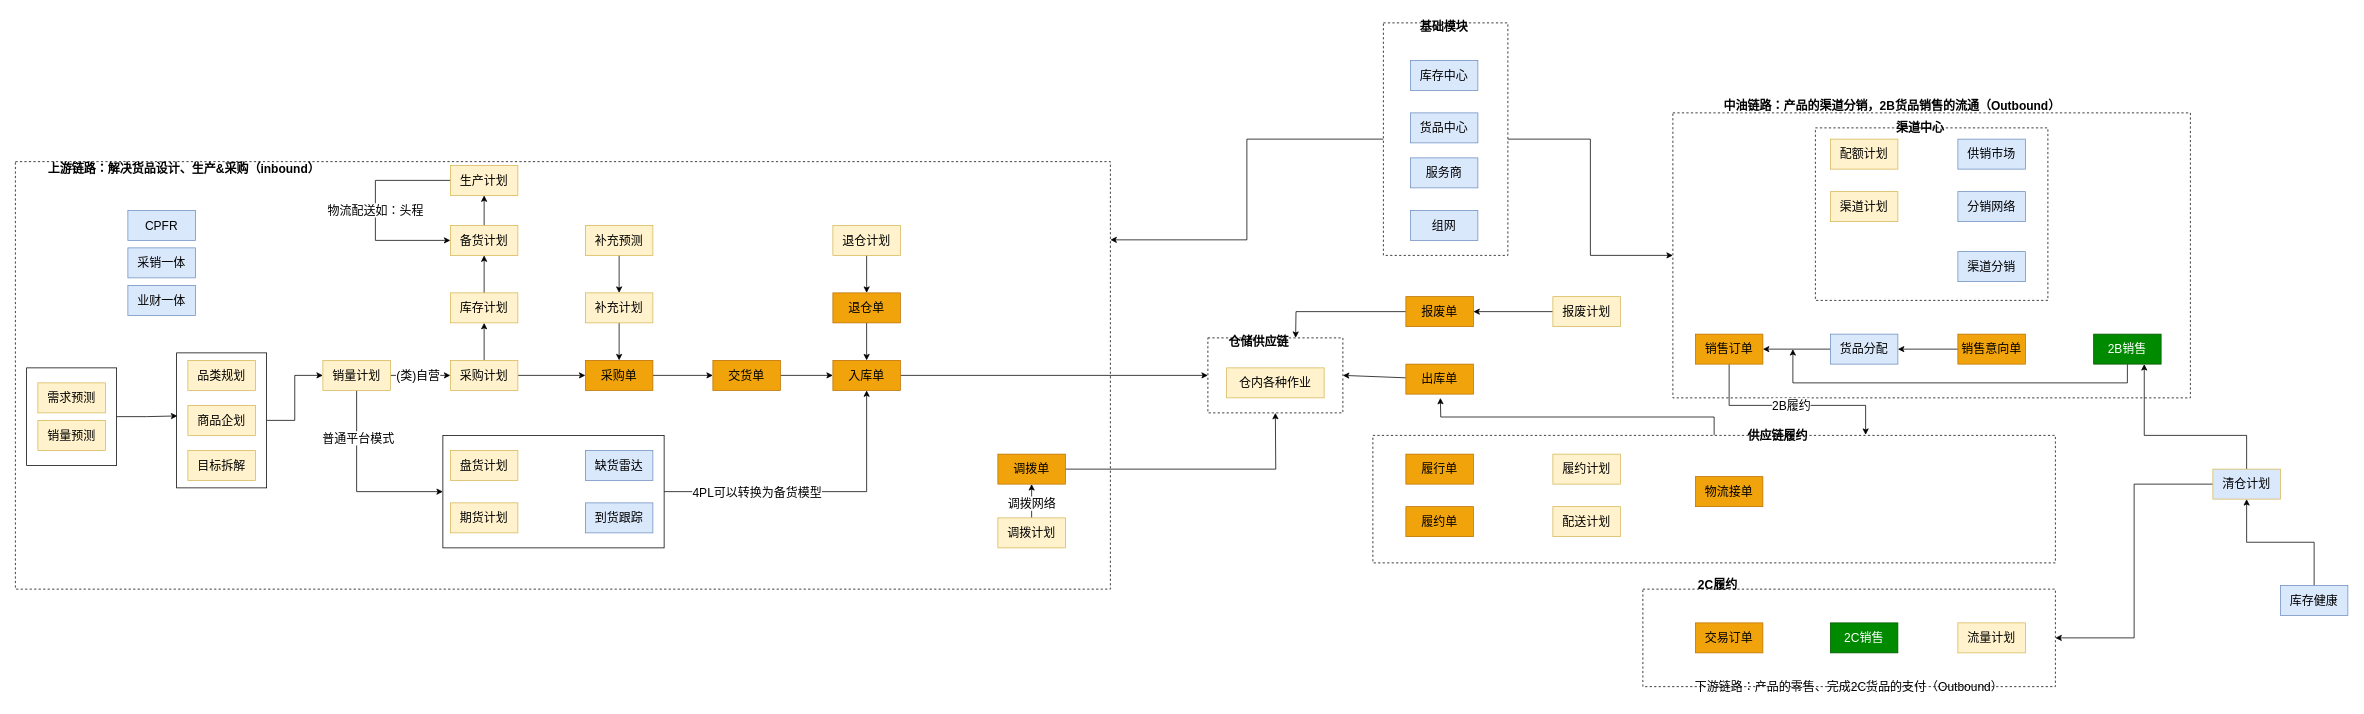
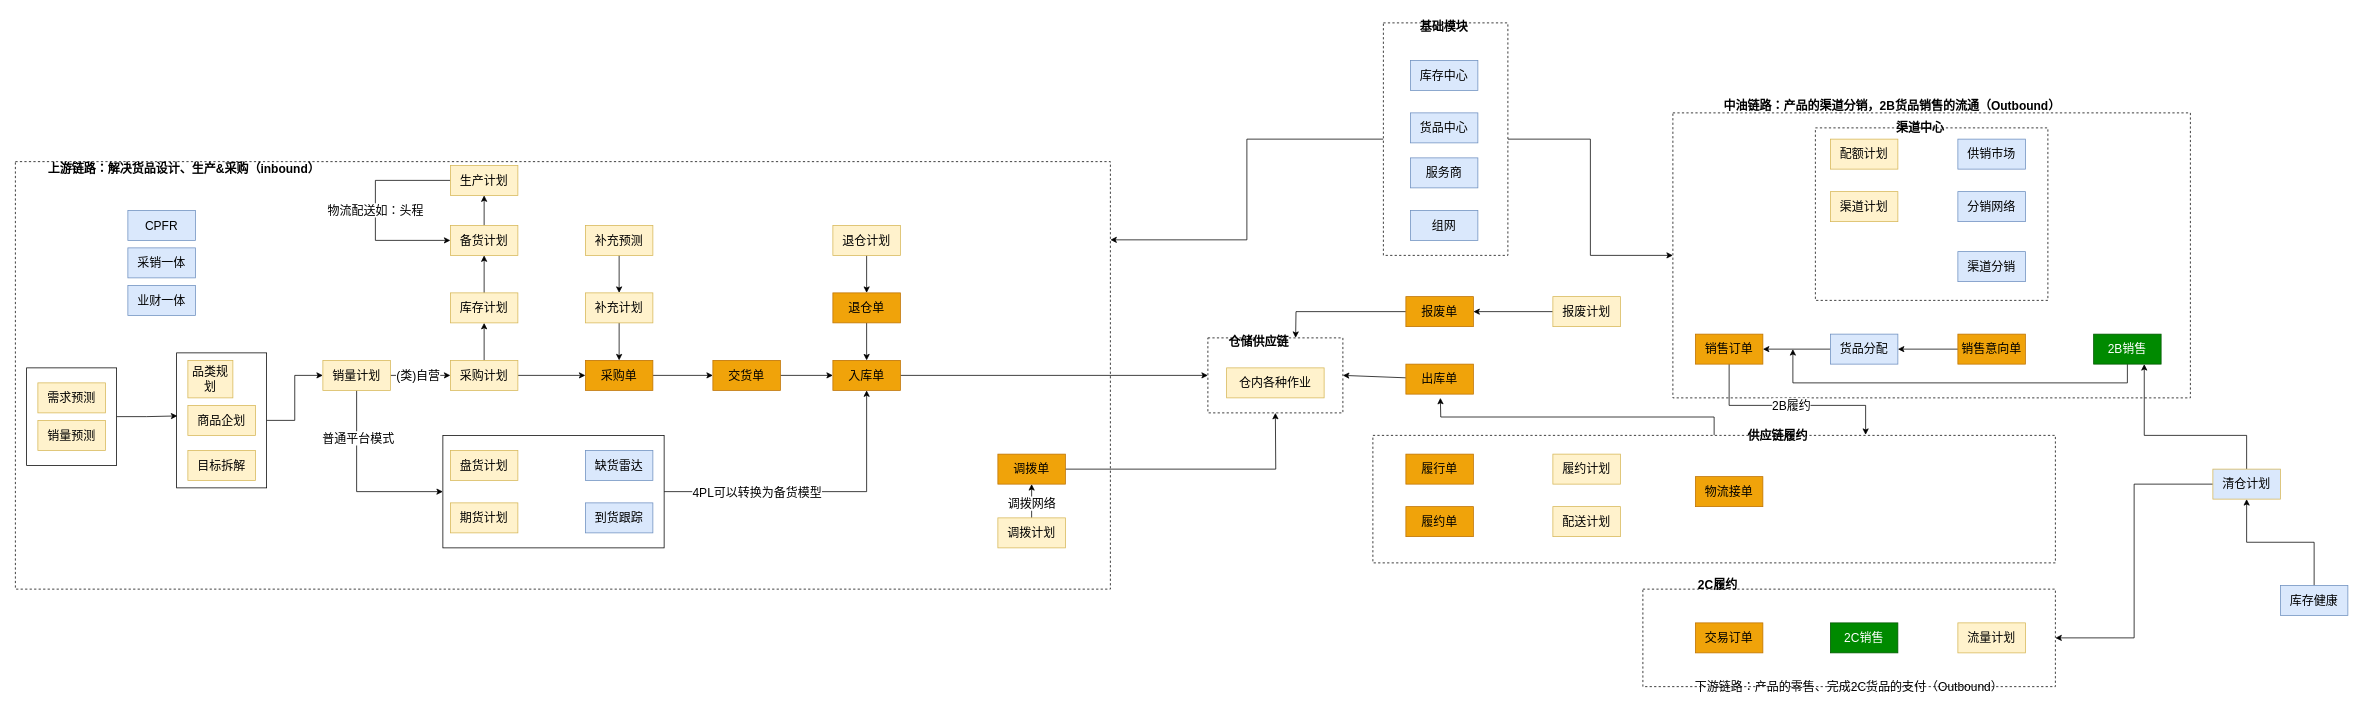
(222, 375) -> (210, 379)
